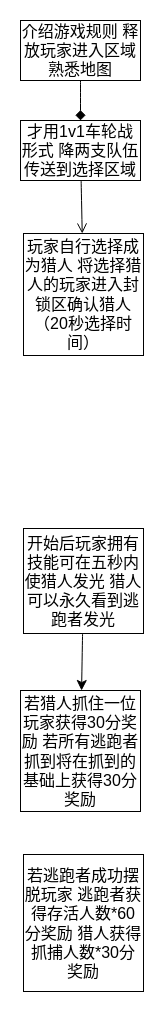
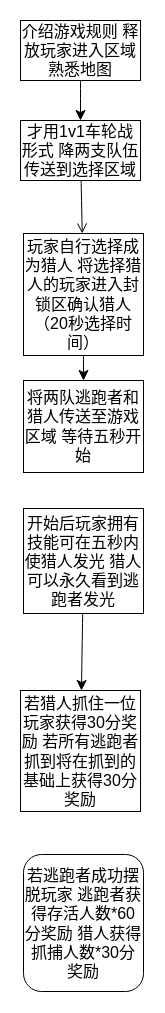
(81, 110) -> (81, 111)
none -> (84, 363)
none -> (84, 427)
(84, 581) -> (84, 561)
(84, 923) -> (84, 923)
